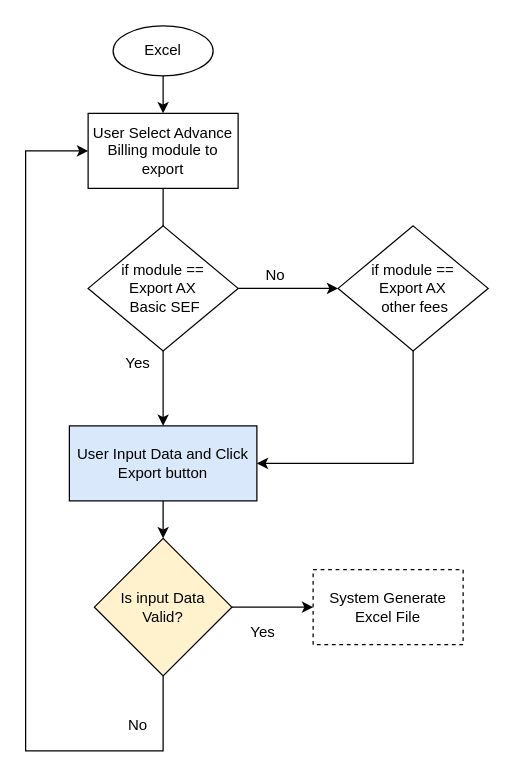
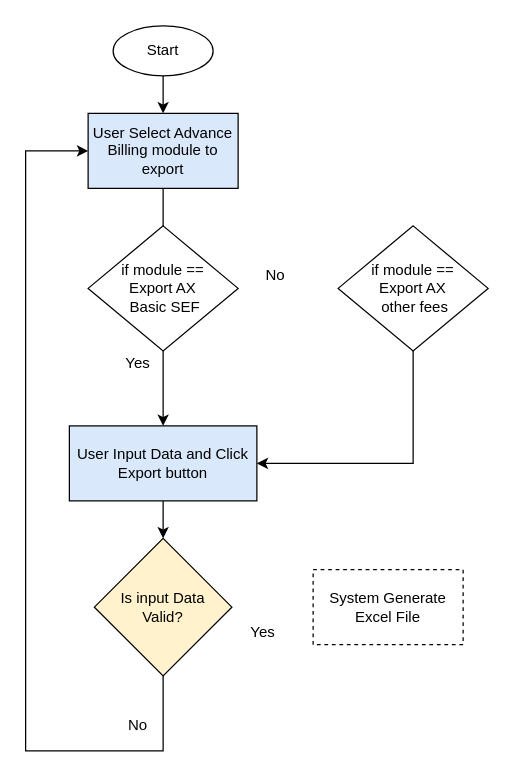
(163, 51) -> (163, 51)
(163, 151) -> (163, 151)
(284, 288) -> none
(268, 607) -> none
